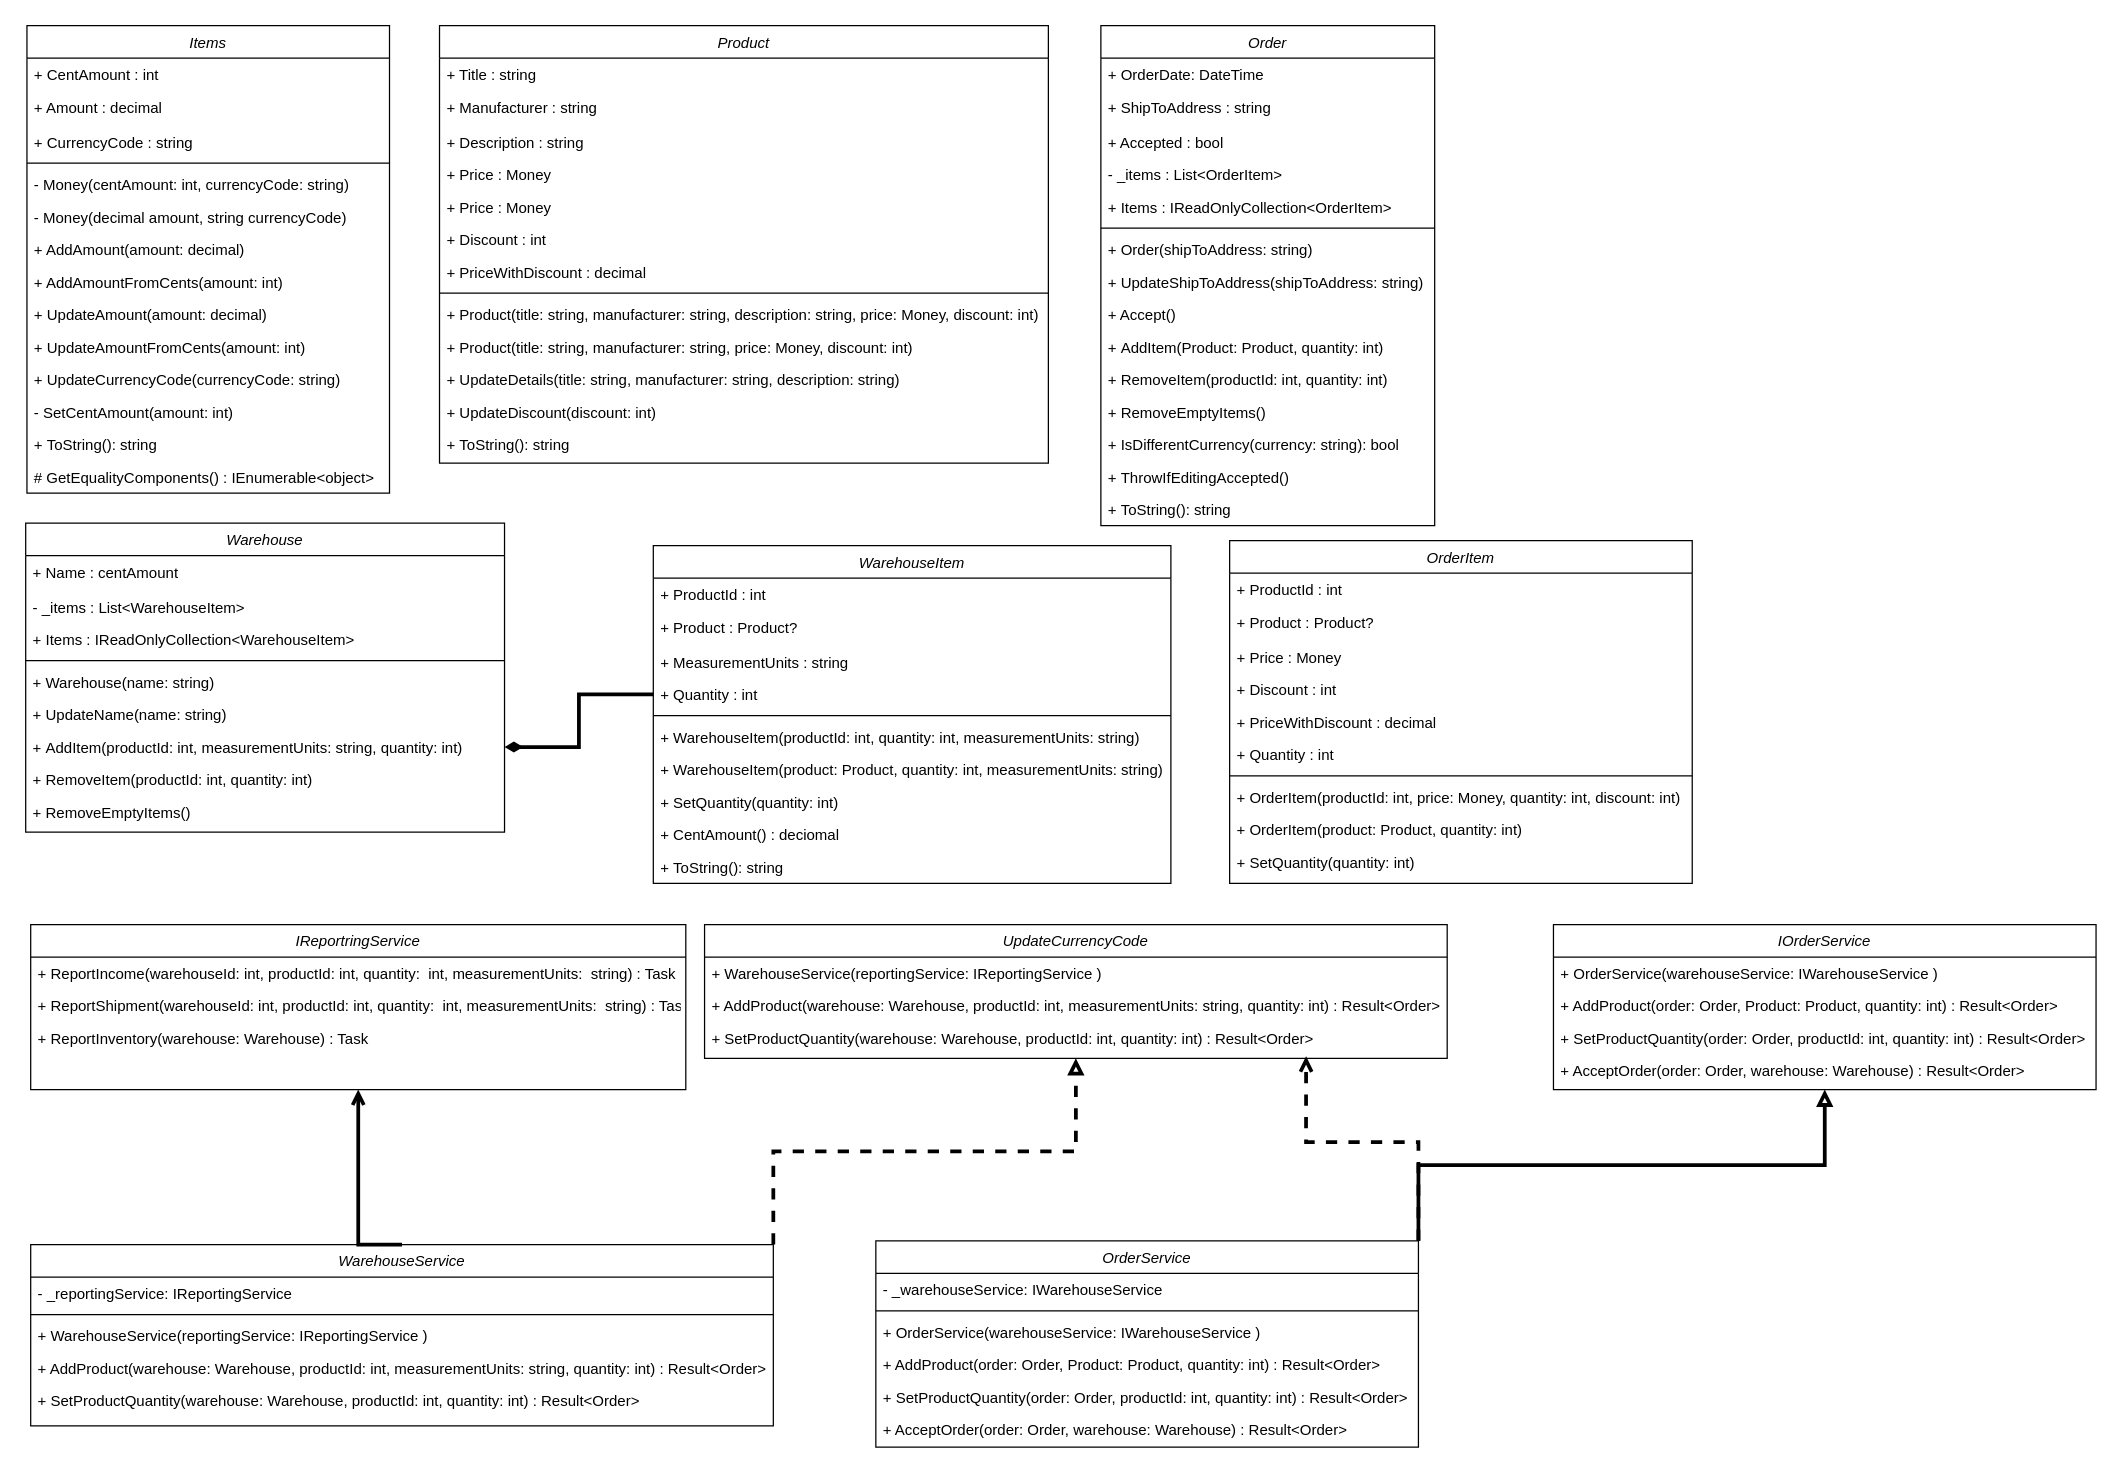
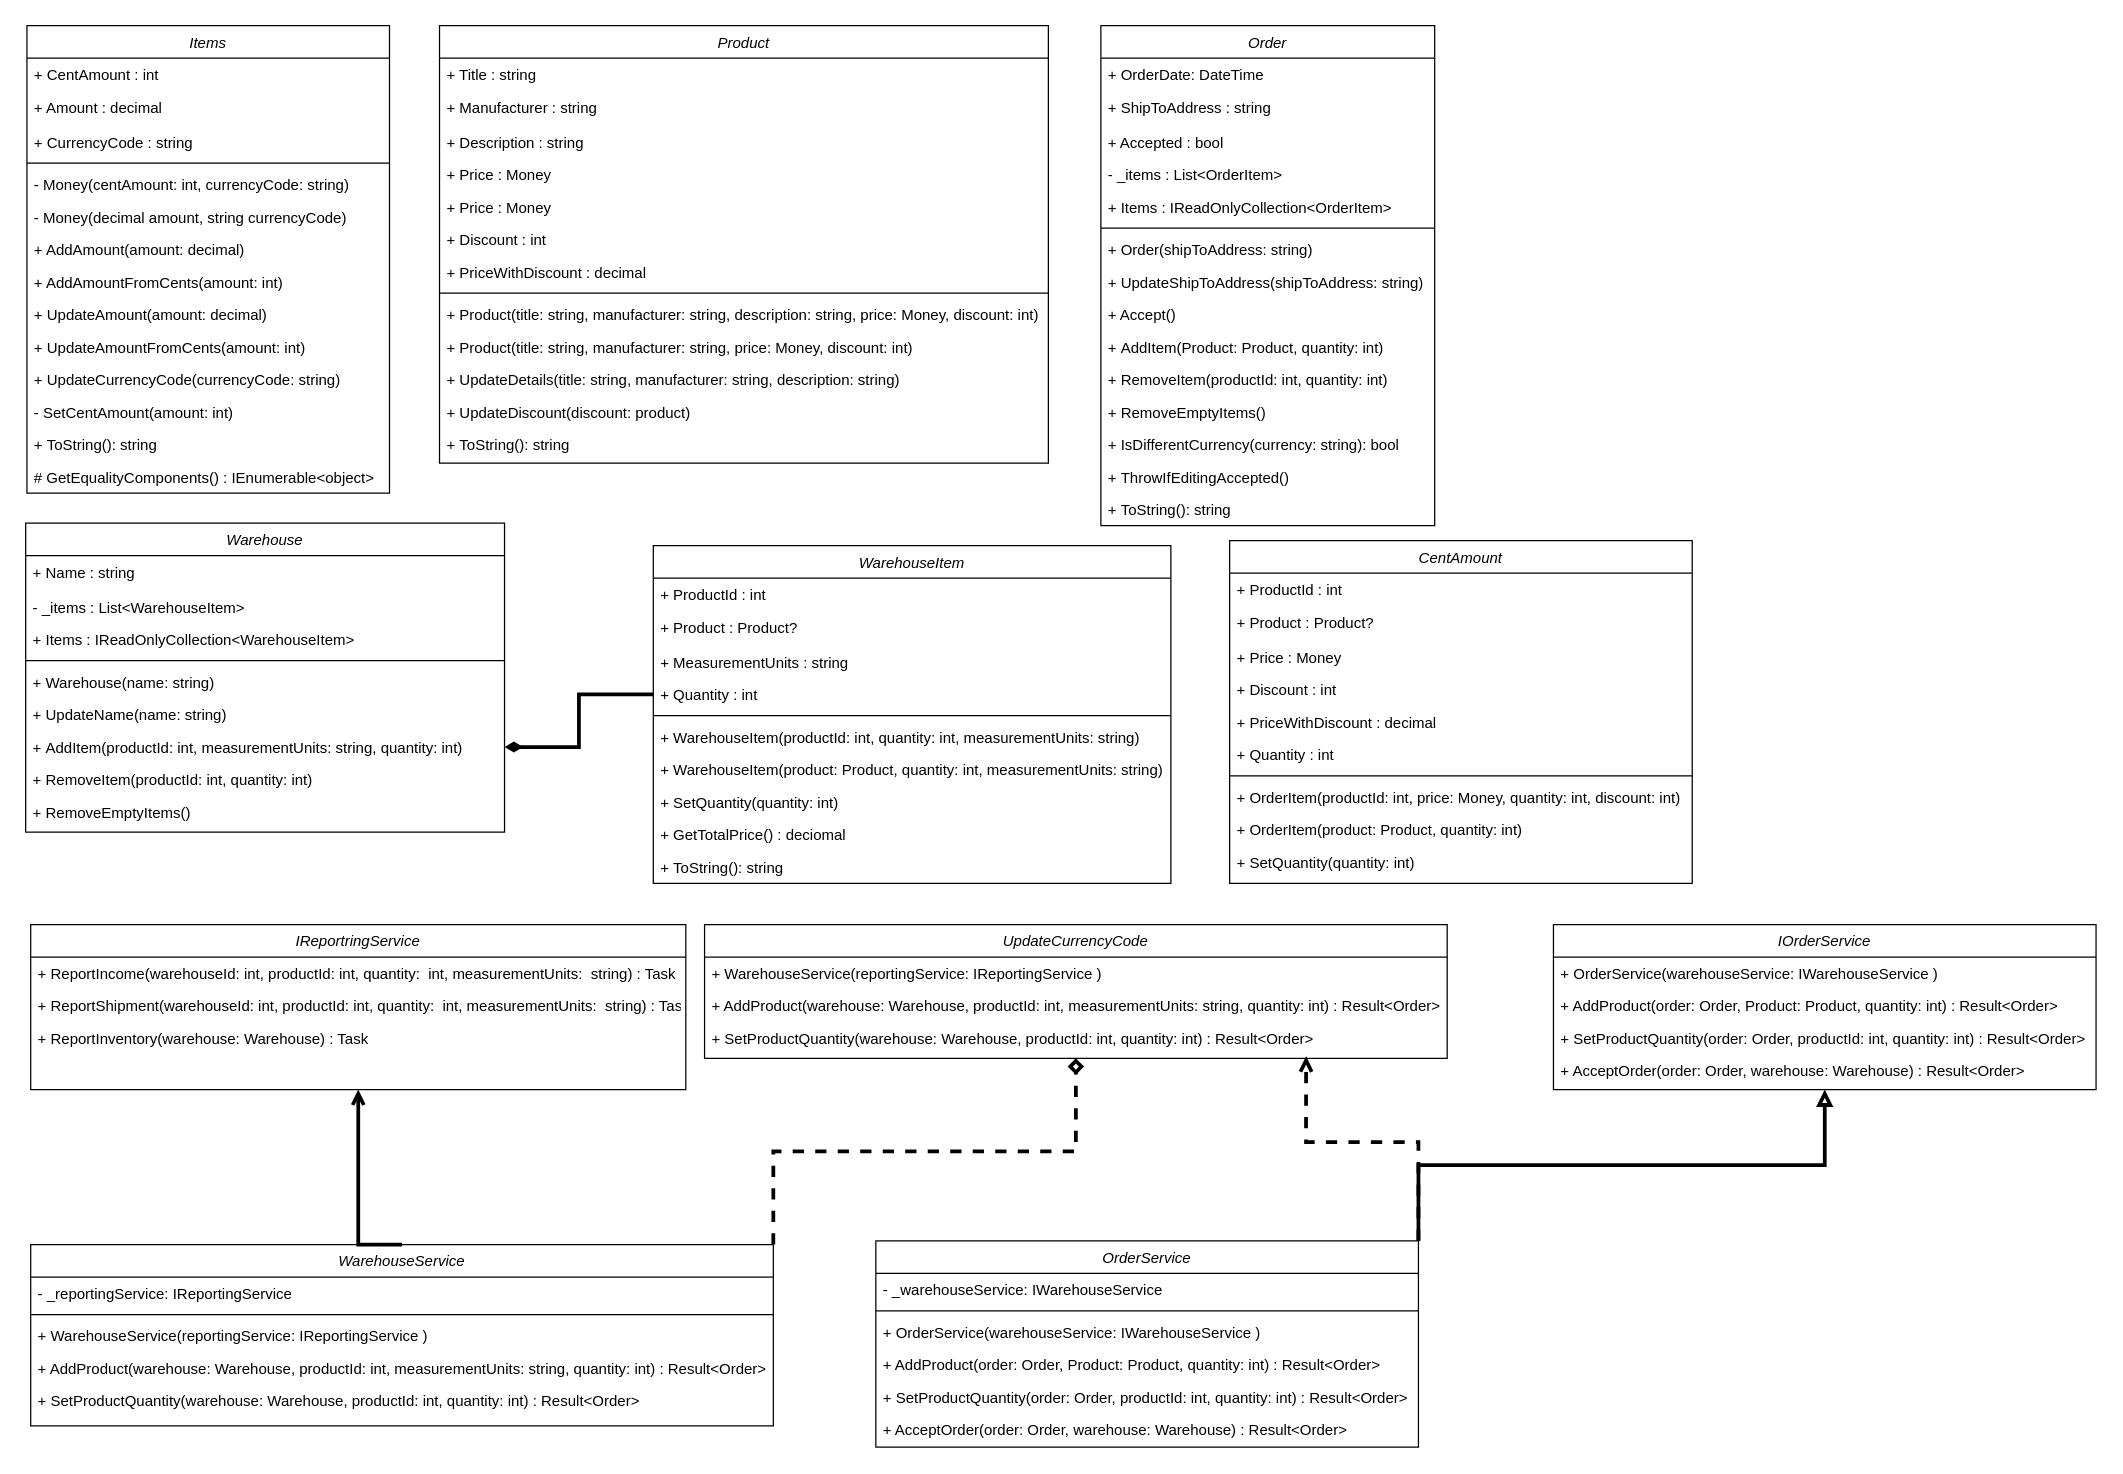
(567, 413) -> (585, 413)
(1460, 558) -> (1460, 558)
(105, 573) -> (86, 573)
(755, 835) -> (764, 835)
(1076, 1076) -> (1076, 1075)
